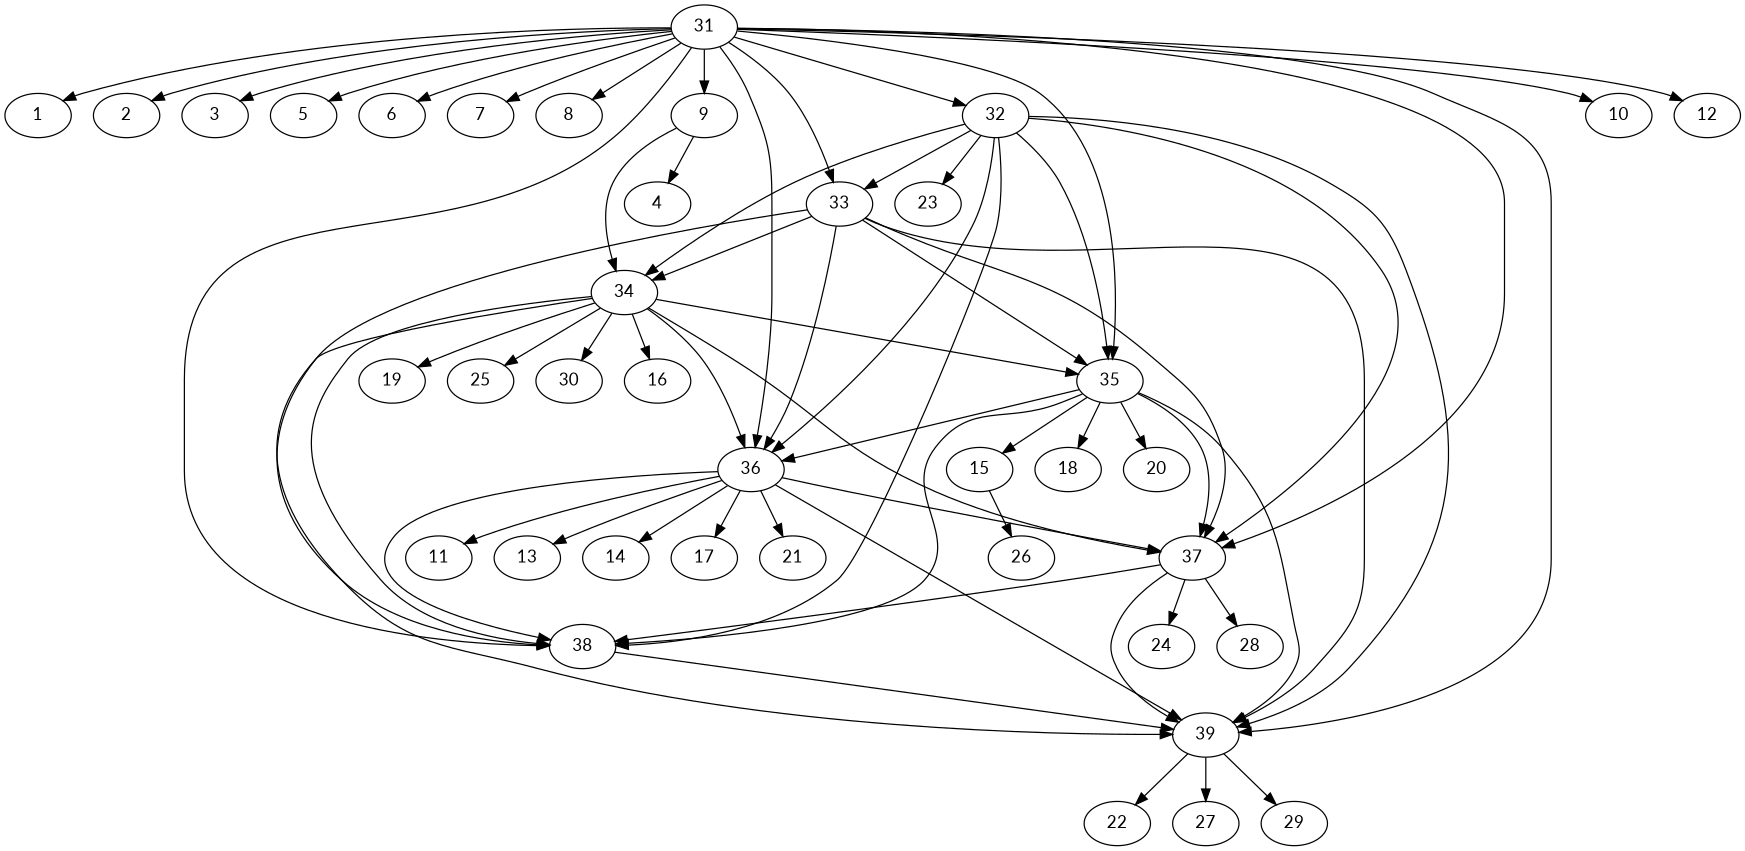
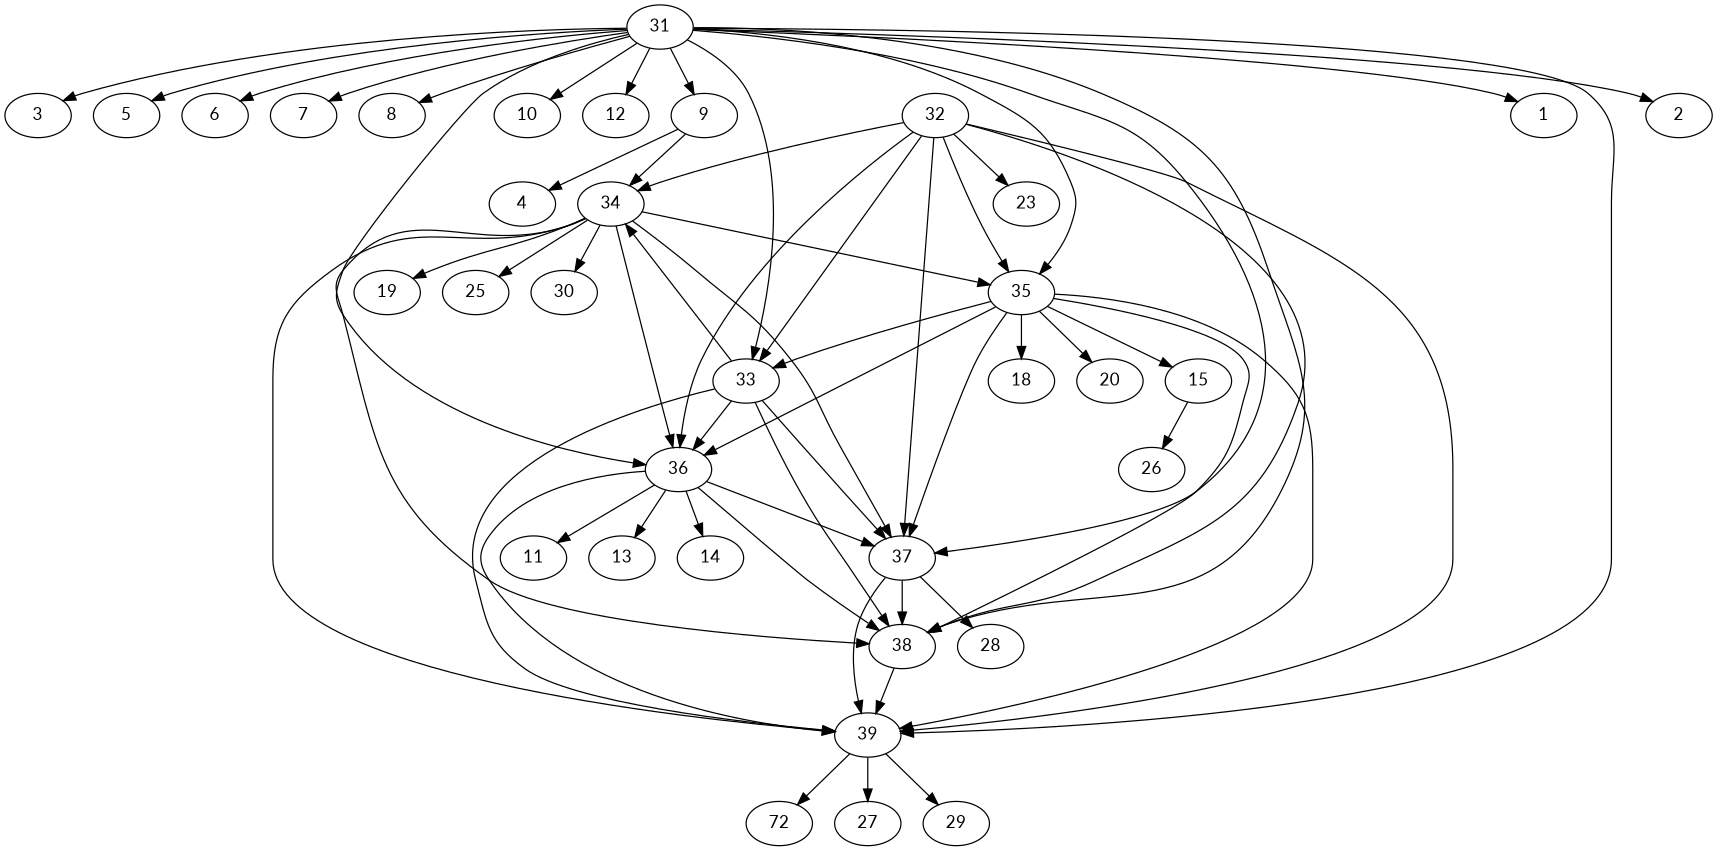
(844, 70) -> none
(964, 286) -> (887, 330)
(658, 381) -> none
(704, 558) -> none
(793, 558) -> none
(1162, 647) -> none
(1117, 824) -> (779, 824)
